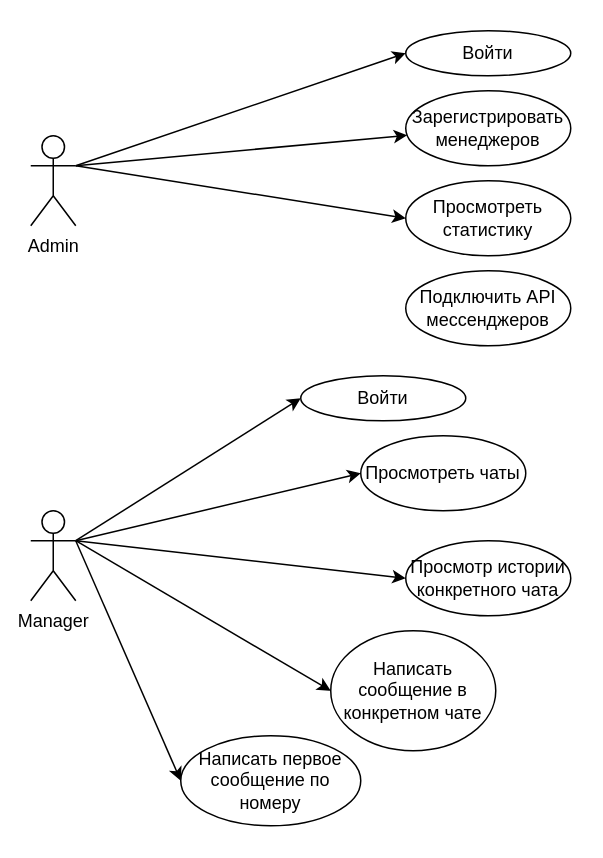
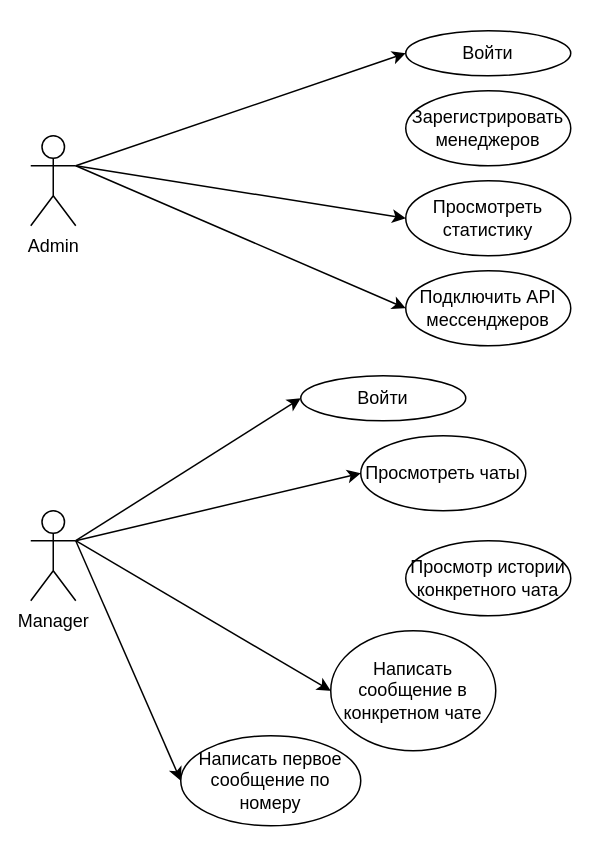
(239, 151) -> (239, 236)
(238, 559) -> none
